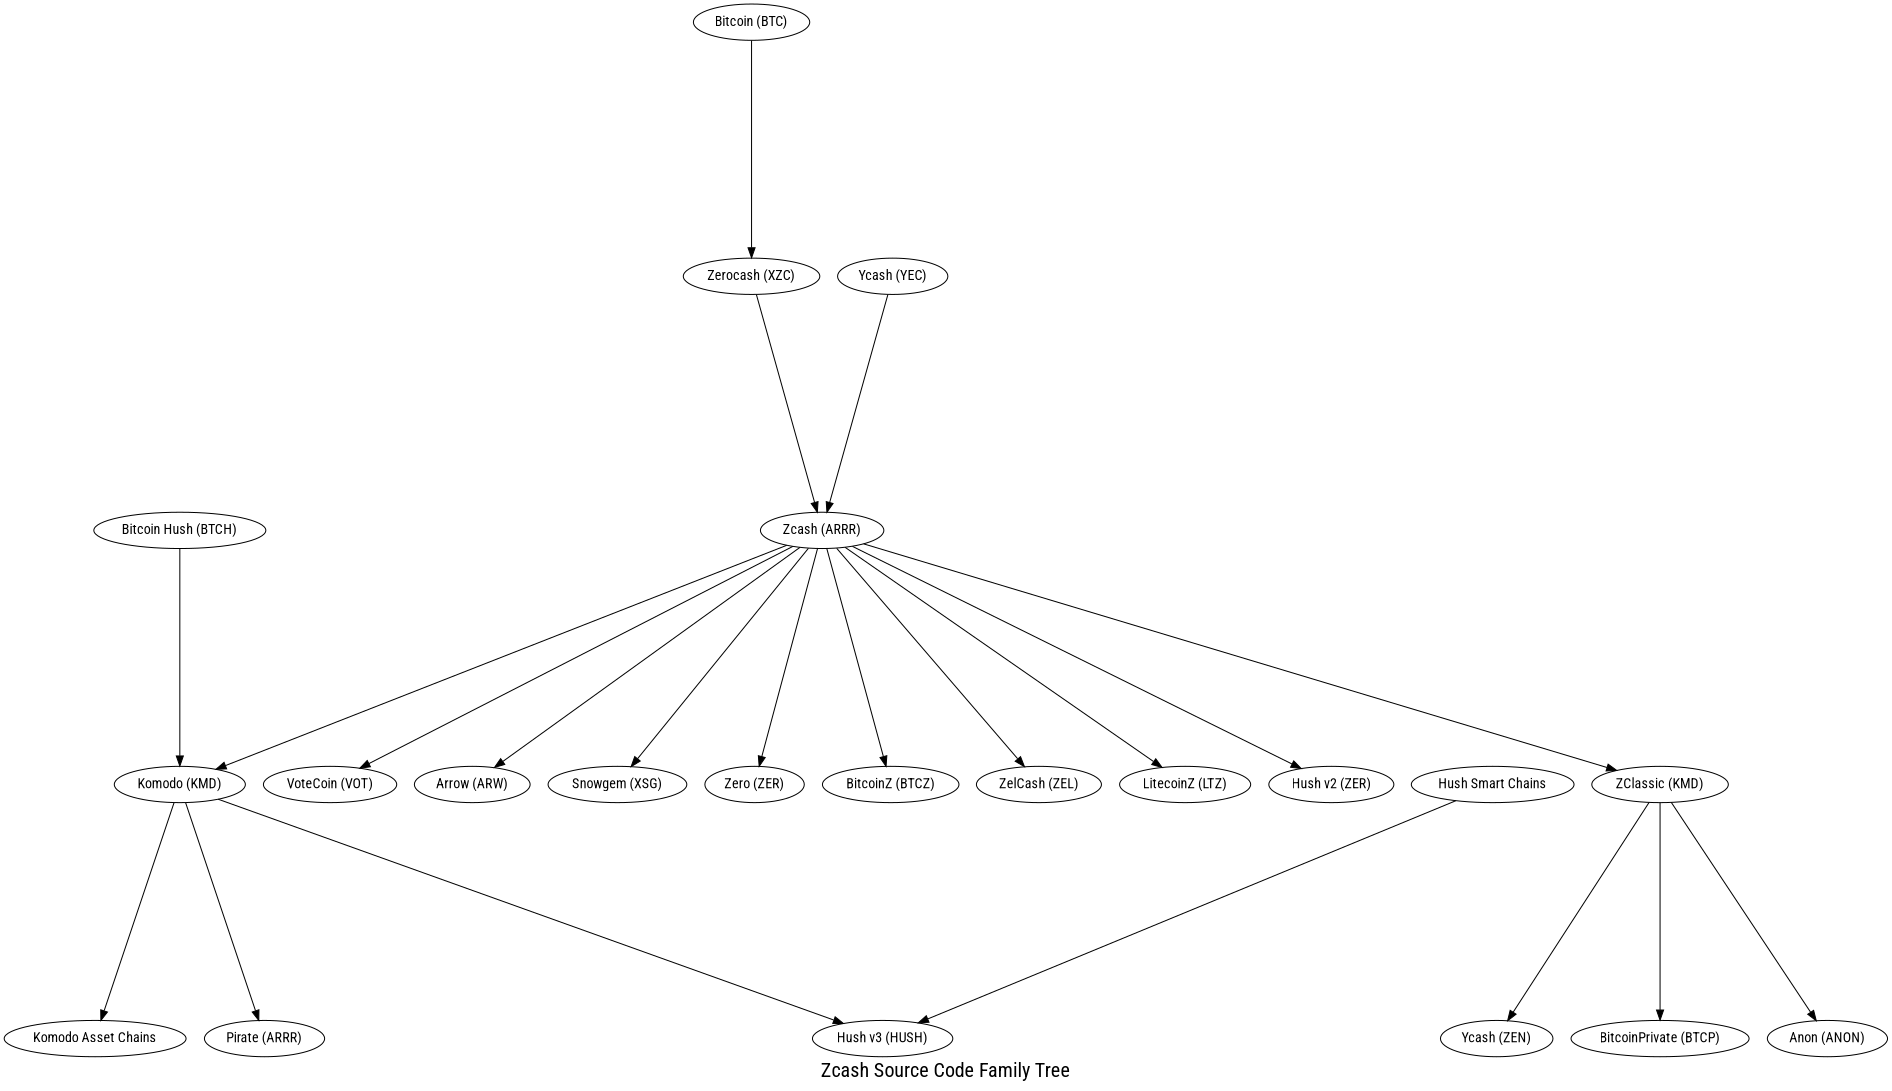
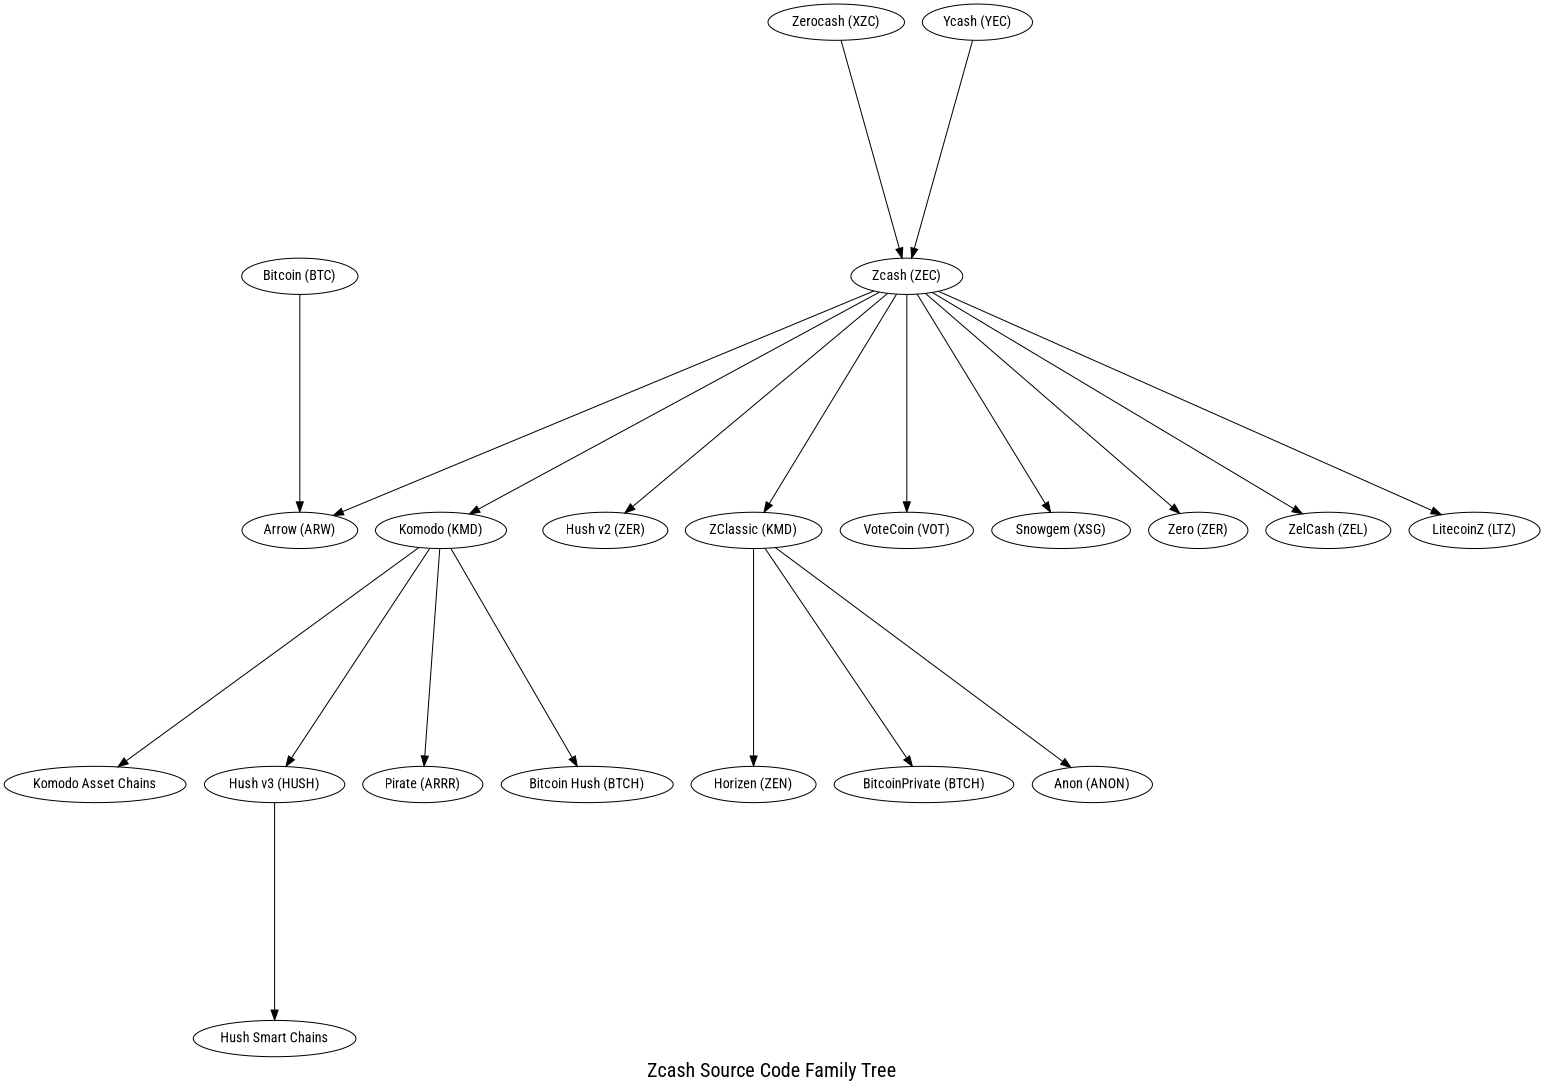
(752, 144) -> (300, 398)
(822, 530) -> (907, 276)
(180, 652) -> (512, 653)
(891, 784) -> none
(1192, 910) -> (275, 906)
(1497, 1039) -> (754, 784)
(1660, 1039) -> (924, 784)
